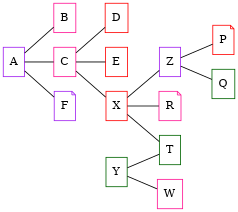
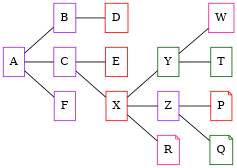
(65, 18) -> (65, 18)
(91, 40) -> (91, 18)
(65, 62) -> (65, 62)
(223, 84) -> (221, 150)
(65, 106) -> (65, 106)
(143, 128) -> (142, 84)
